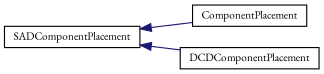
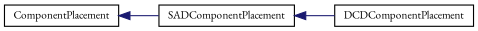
(172, 25) -> (144, 16)
